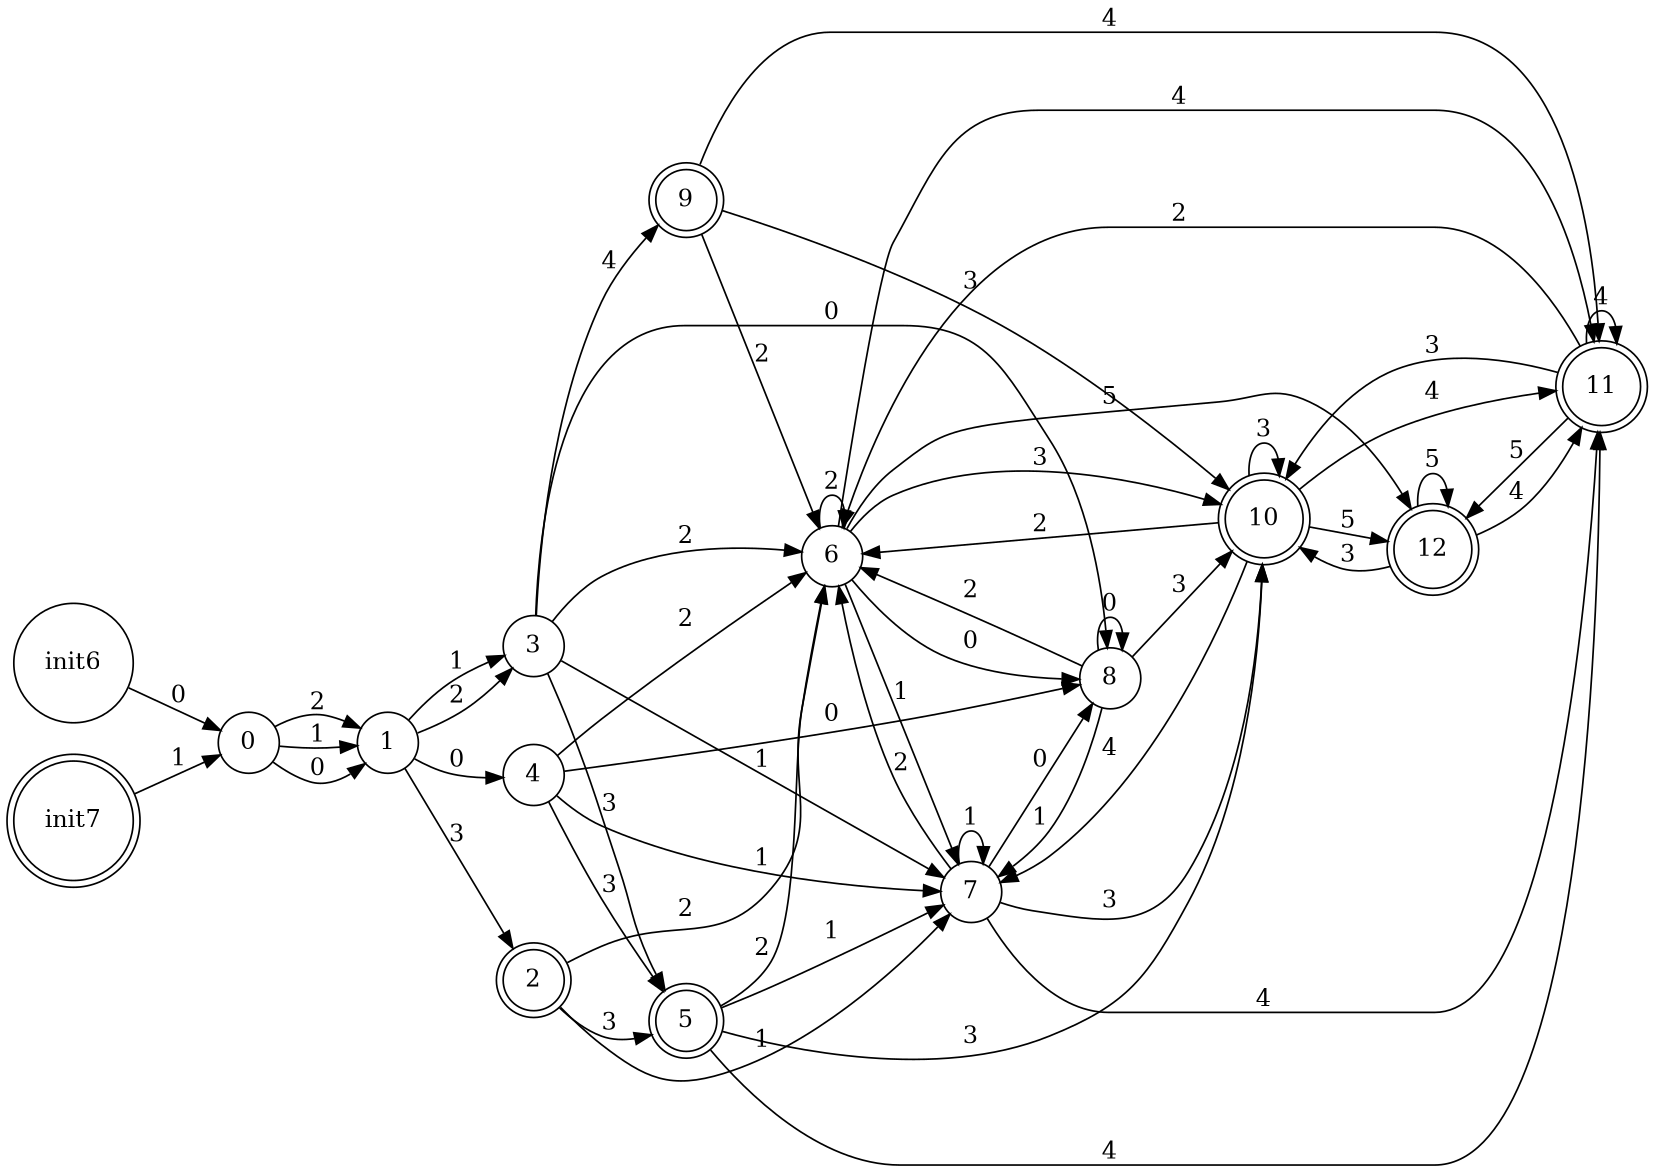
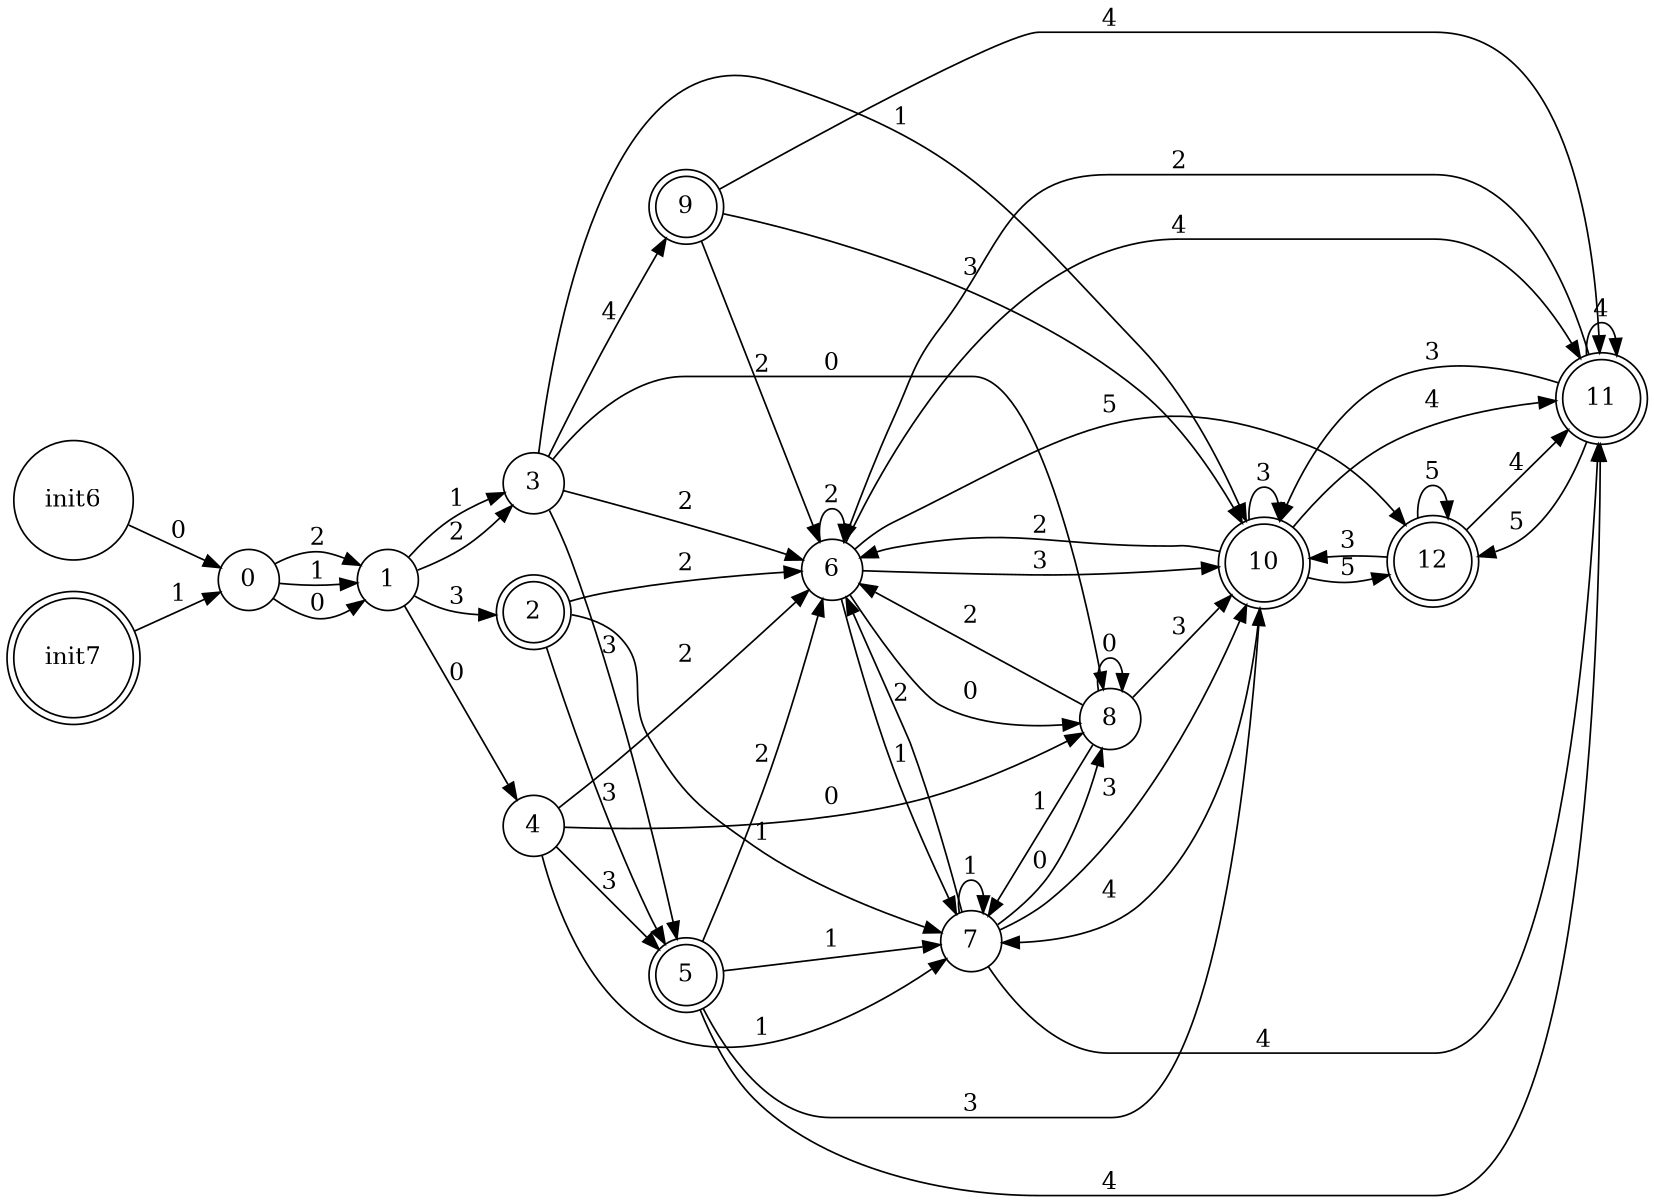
(745, 765) -> (819, 99)
